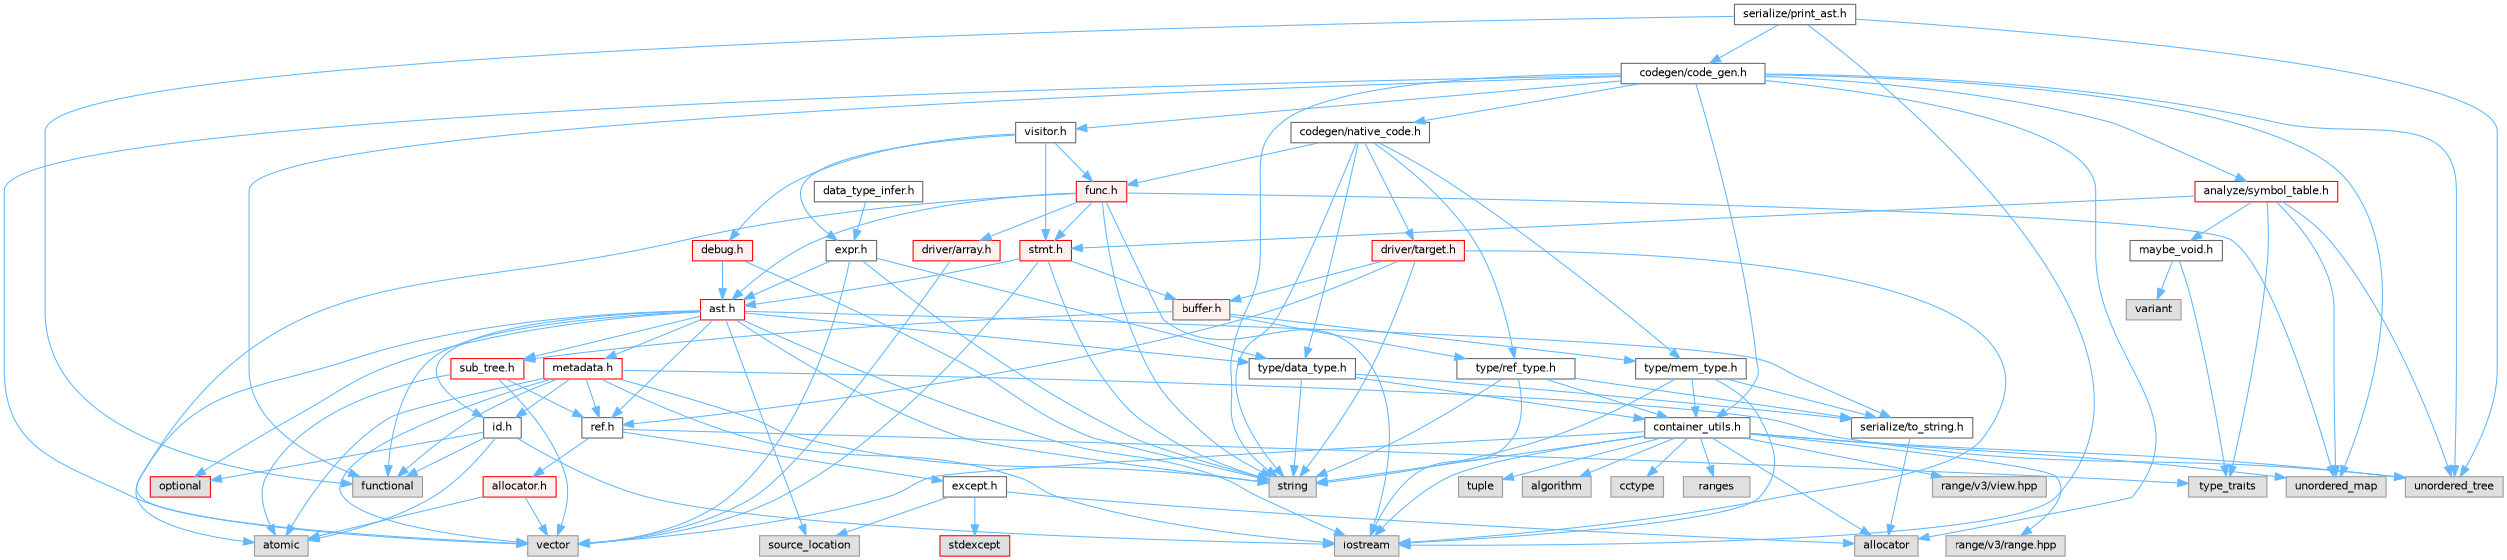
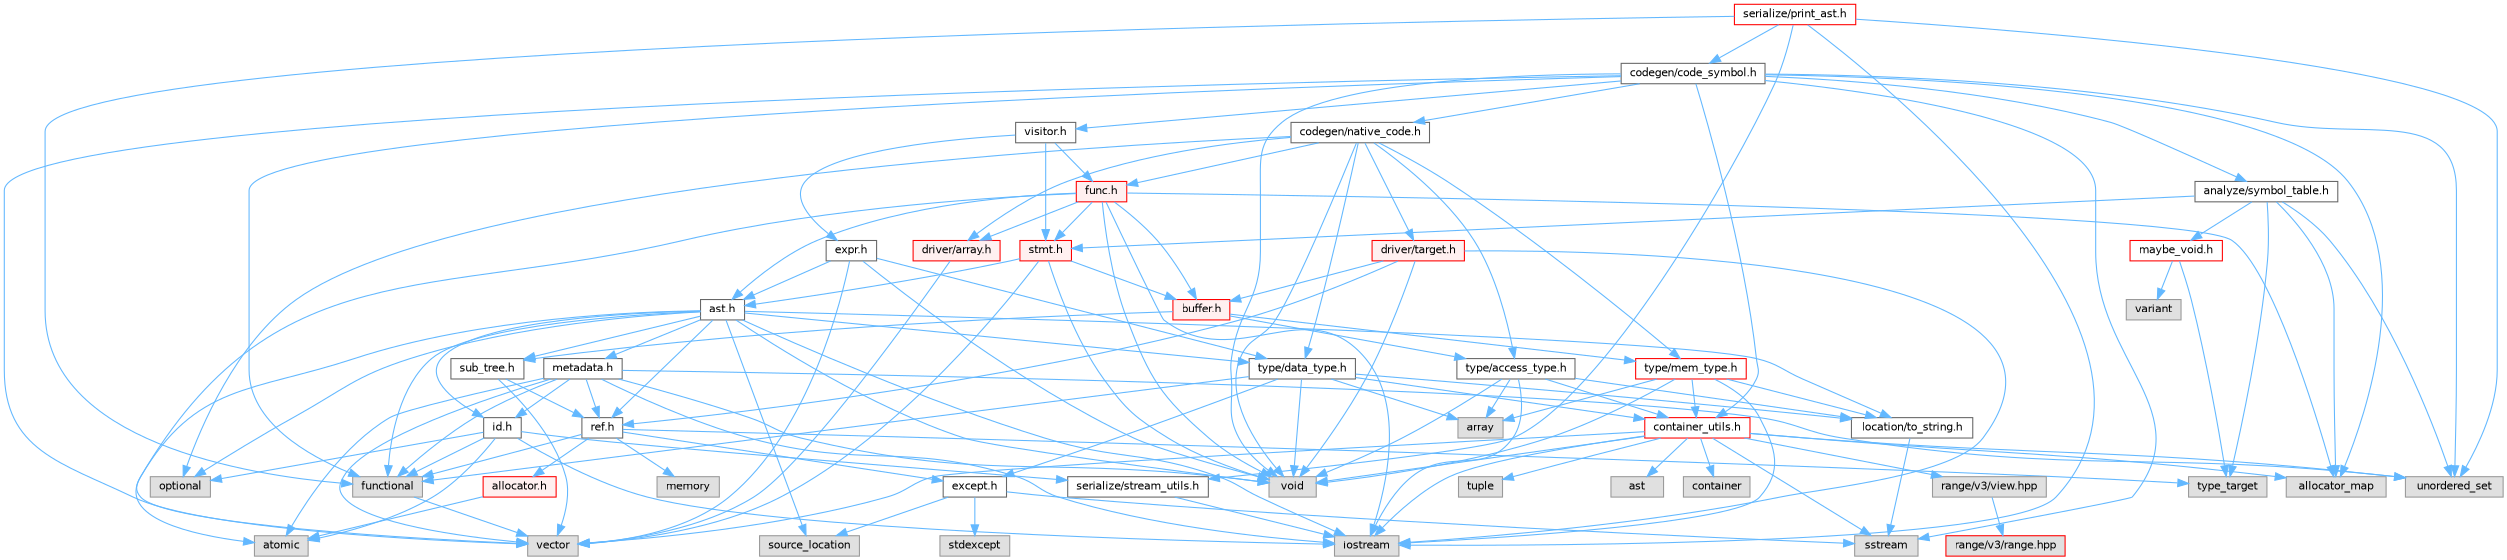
(1795, 14) -> (1795, 14)
(1693, 74) -> (1693, 74)
none -> (1126, 163)
none -> (685, 191)
(869, 192) -> none
(2266, 192) -> (2266, 192)
none -> (1154, 237)
(723, 251) -> none
(2176, 251) -> (2176, 251)
(723, 310) -> (723, 310)
(1201, 310) -> (1201, 310)
(487, 369) -> (487, 369)
(583, 369) -> (583, 369)
(1516, 369) -> (1516, 369)
(1691, 369) -> (1691, 369)
(325, 419) -> none
none -> (841, 428)
none -> (1481, 428)
(1697, 428) -> (1697, 428)
(1912, 428) -> (1912, 428)
none -> (1140, 430)
none -> (507, 454)
(1992, 463) -> (1996, 511)
(180, 487) -> (180, 487)
none -> (688, 487)
none -> (1138, 487)
(1293, 487) -> (1293, 487)
(1557, 487) -> none
(1637, 487) -> (1637, 487)
(1717, 487) -> (1717, 487)
(2228, 487) -> (2228, 487)
(2336, 487) -> (2336, 487)
(2454, 487) -> (2454, 487)
(534, 512) -> (466, 515)
(975, 546) -> (975, 546)
(1886, 546) -> (1886, 546)
(2006, 546) -> (2006, 546)
